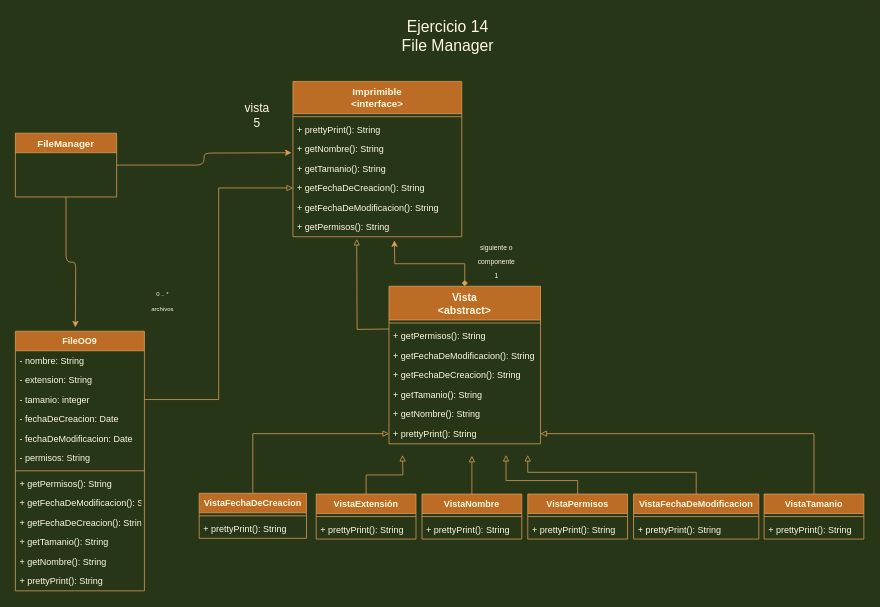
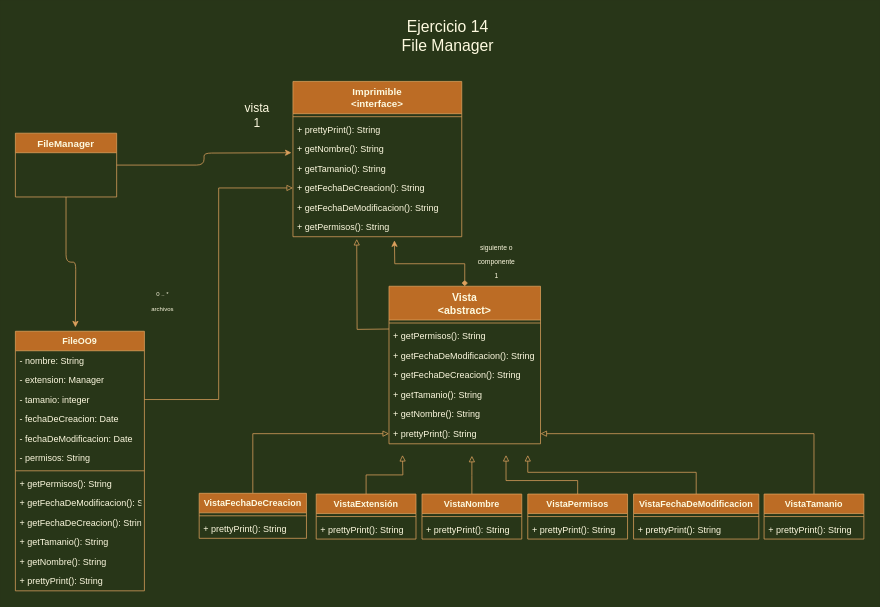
(257, 115) -> (257, 115)
(62, 380) -> (65, 380)
